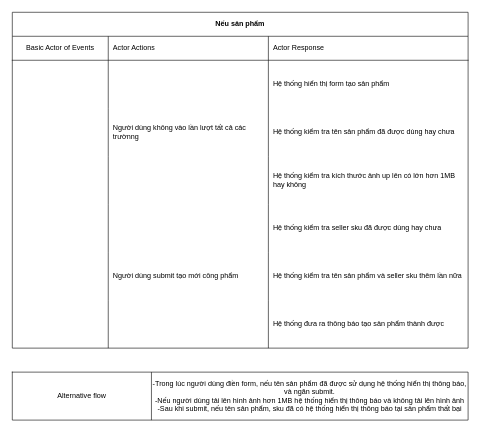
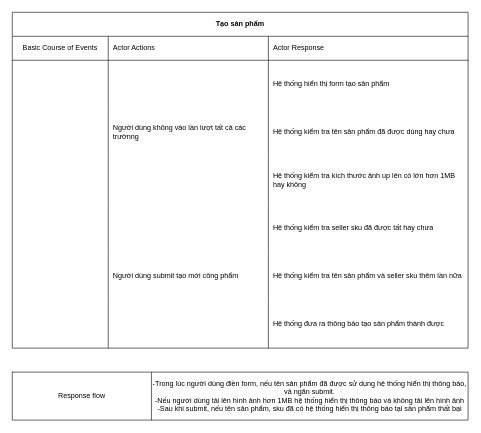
(240, 24) -> (240, 24)
(60, 48) -> (60, 48)
(362, 228) -> (360, 228)
(82, 396) -> (82, 396)
